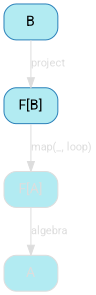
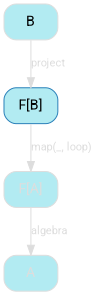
(31, 22) -> (31, 22)
